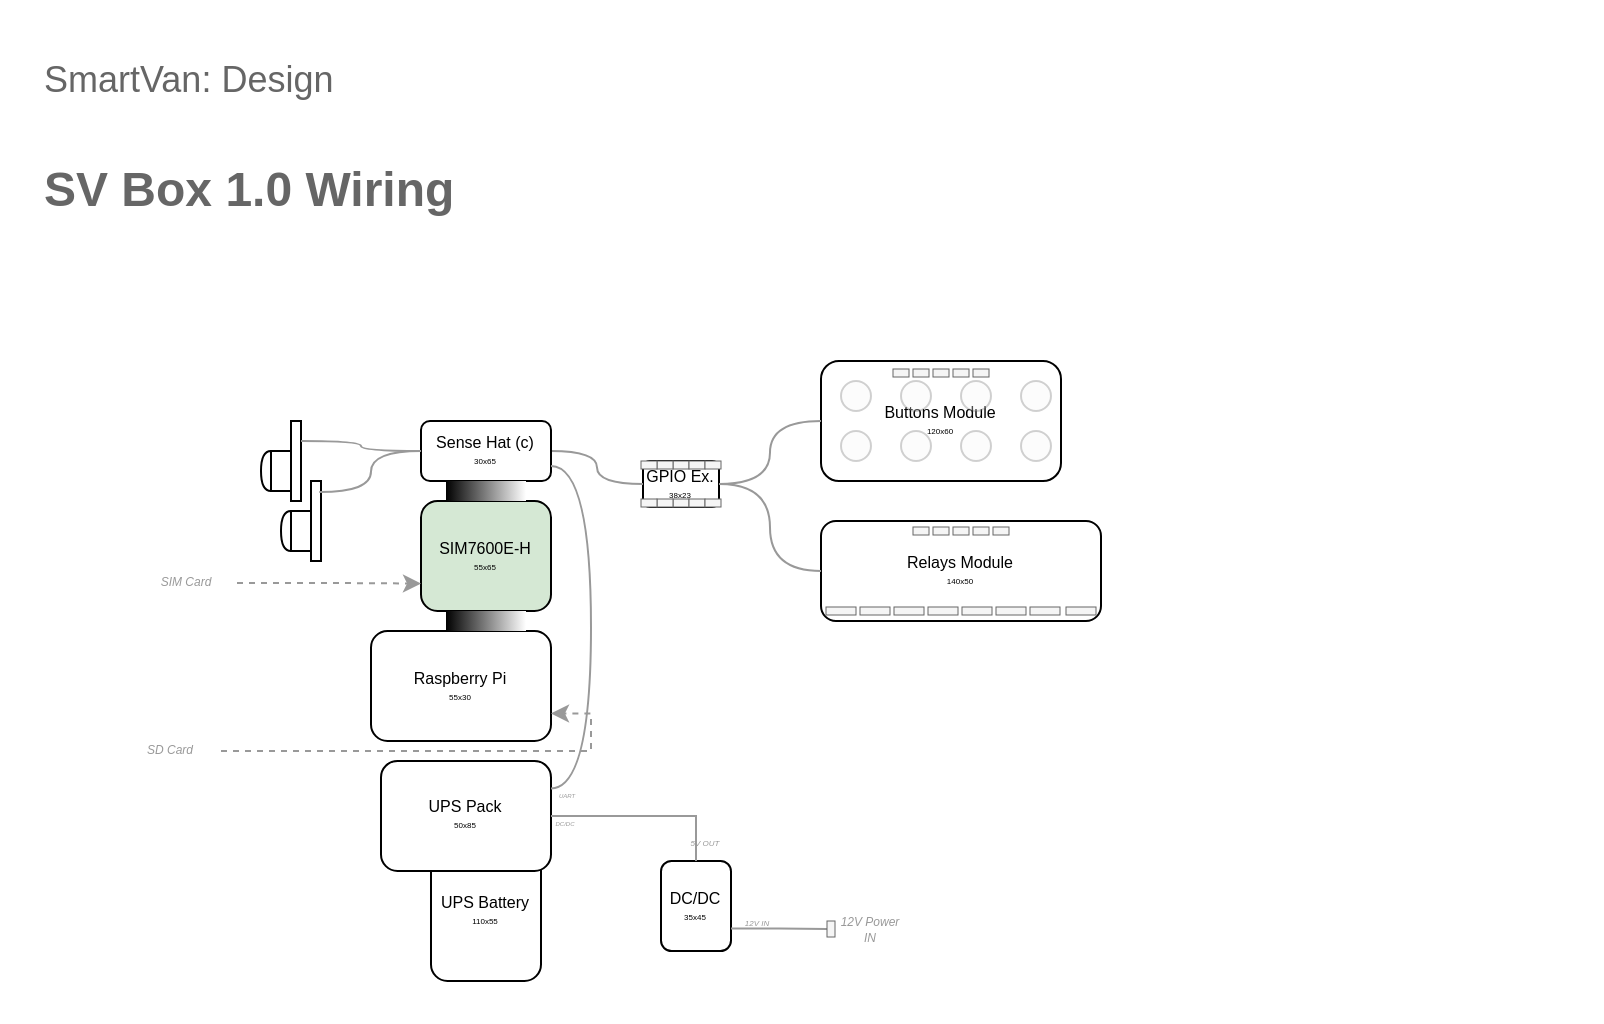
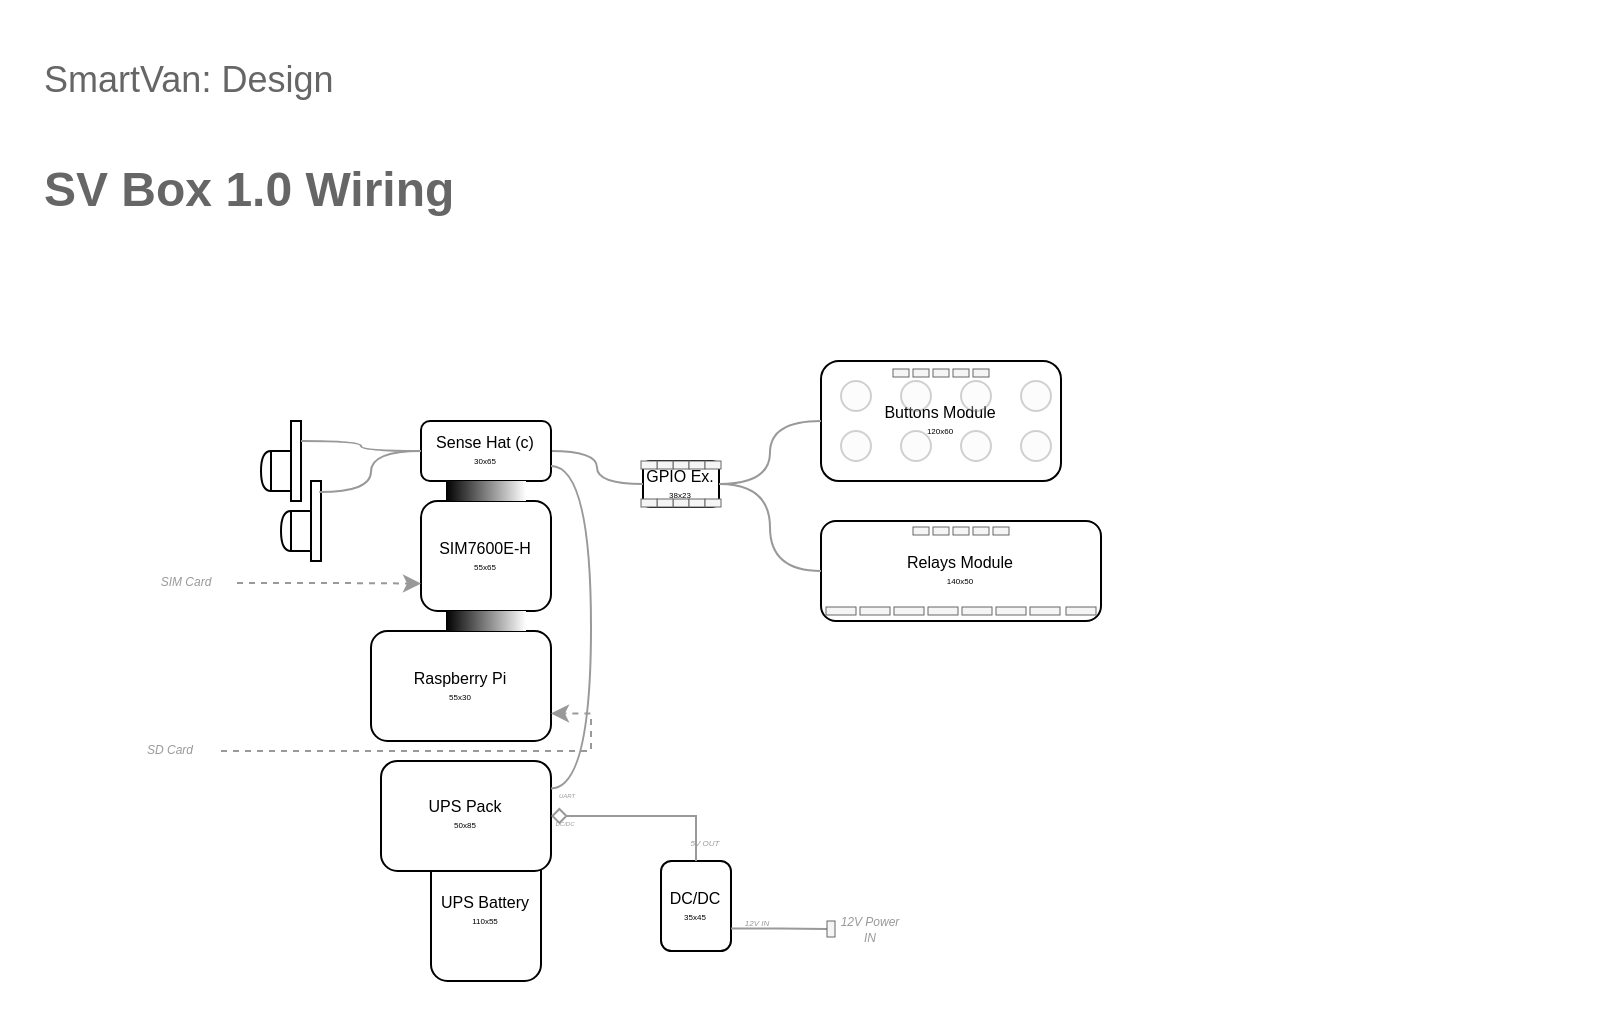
(486, 556) -> (486, 556)
(559, 816) -> (567, 816)
